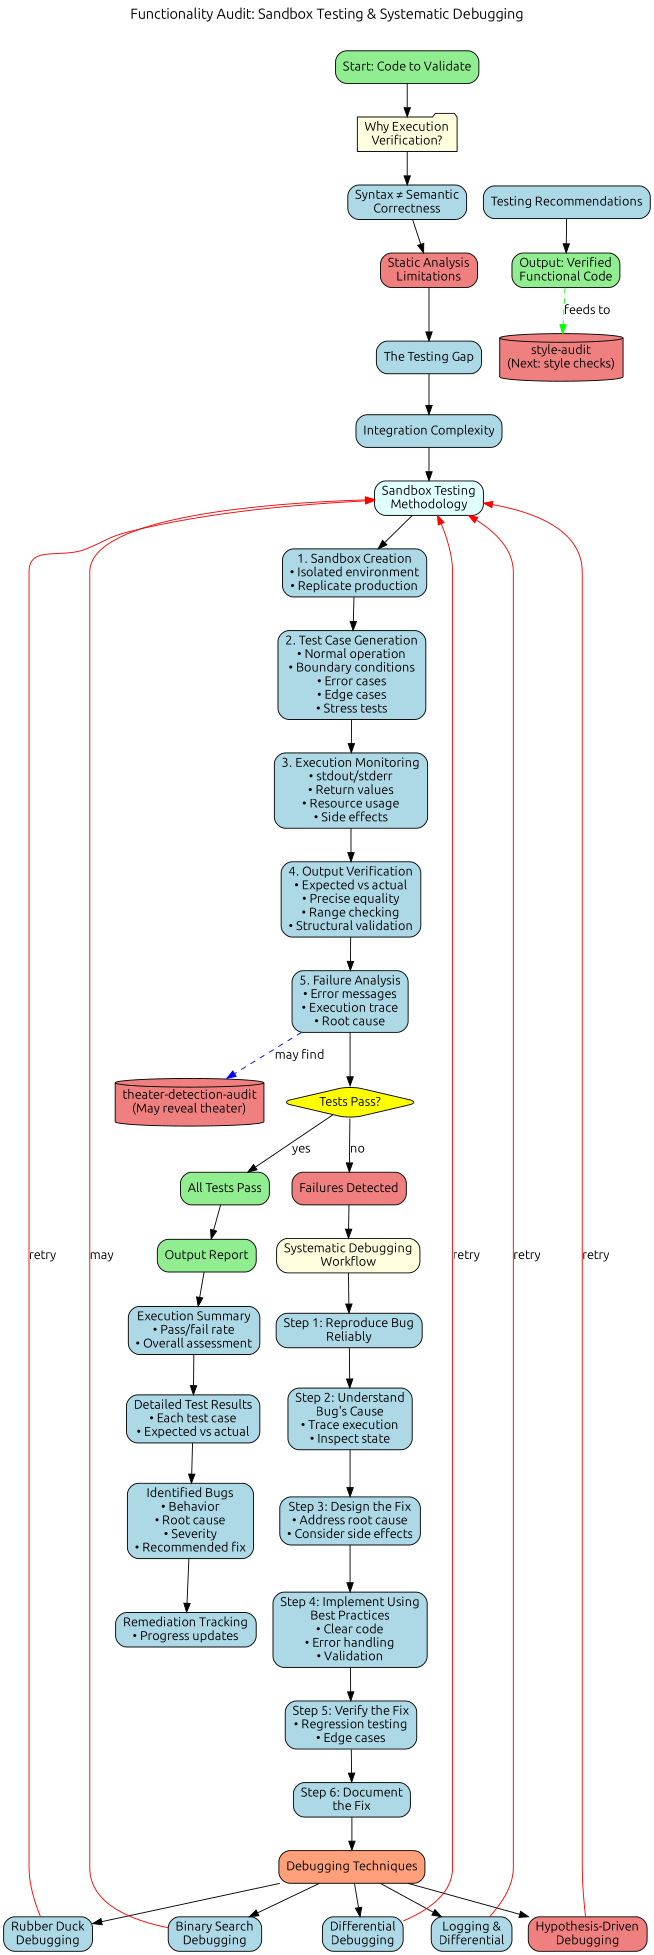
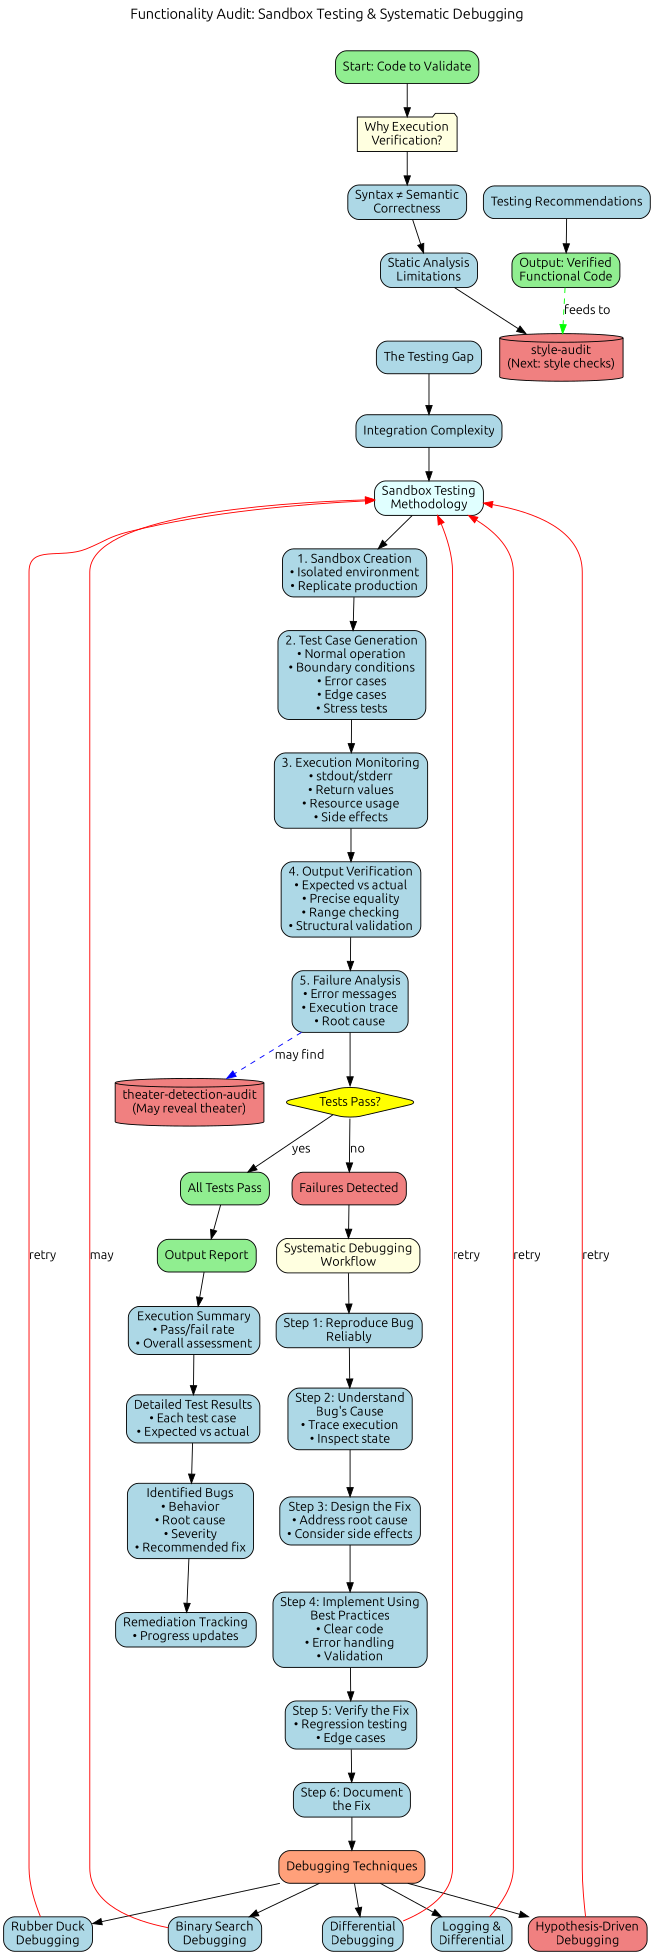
(429, 270) -> (429, 270)
(429, 310) -> (486, 308)
